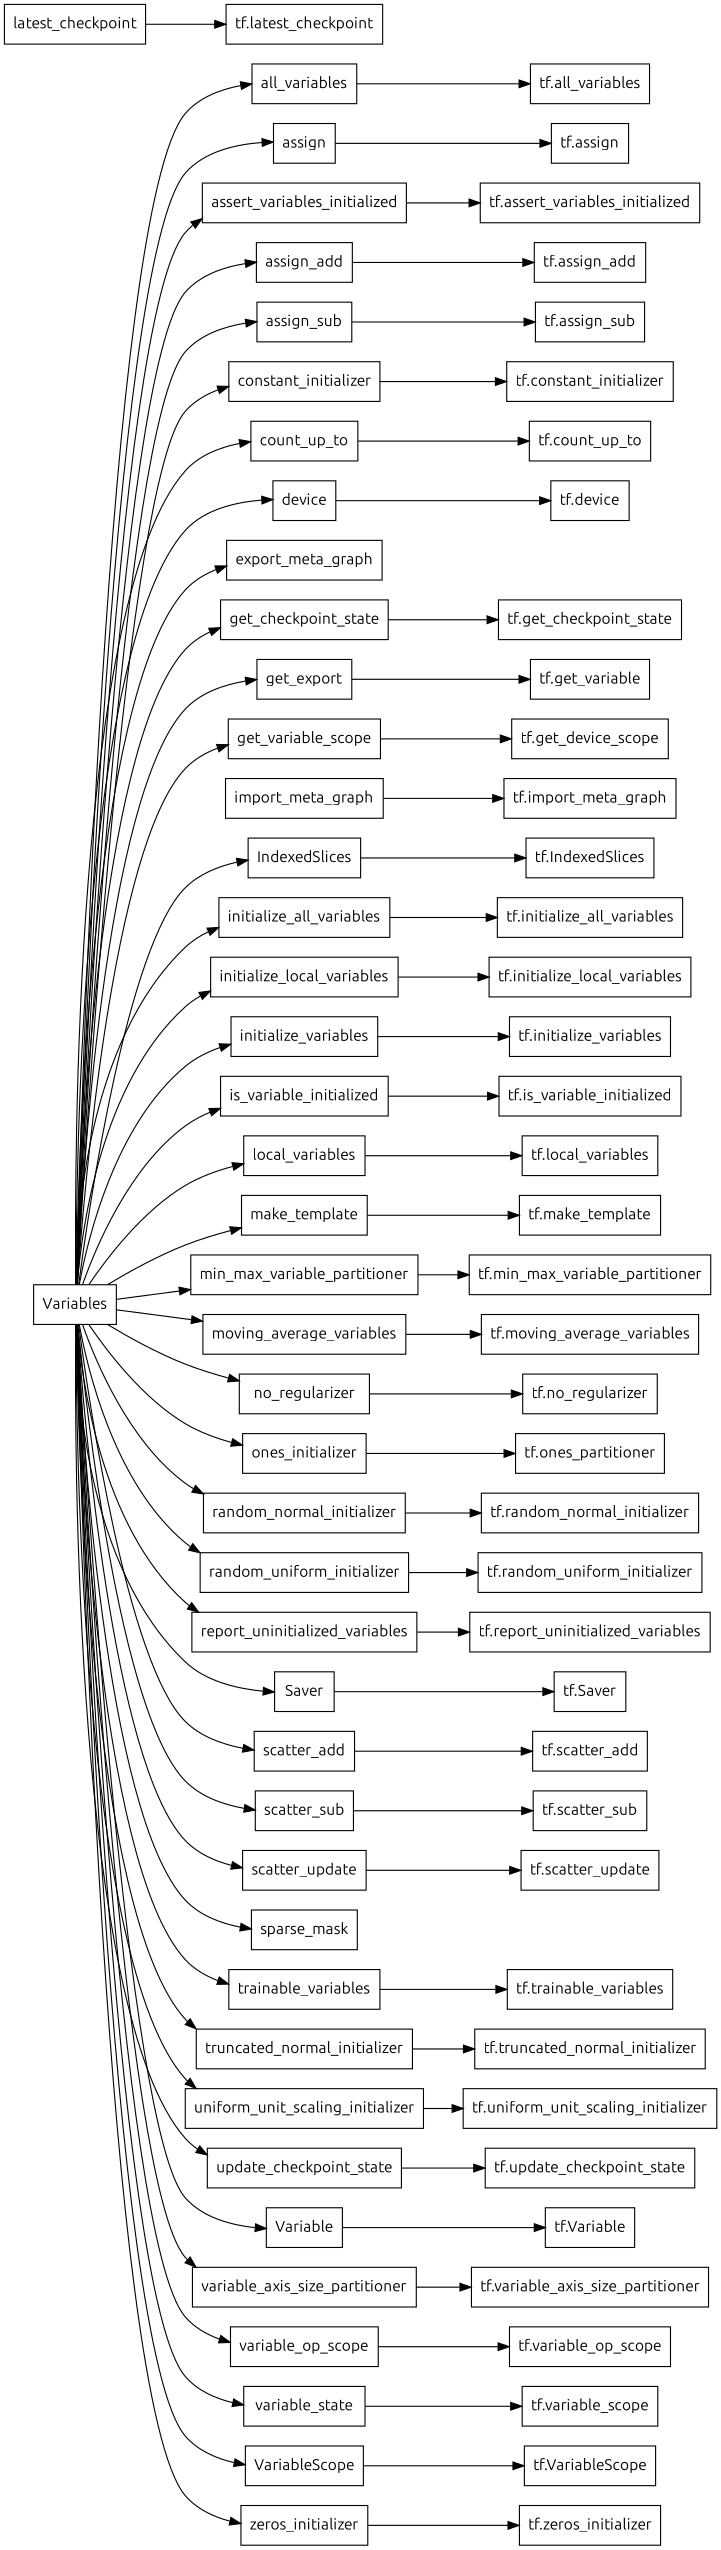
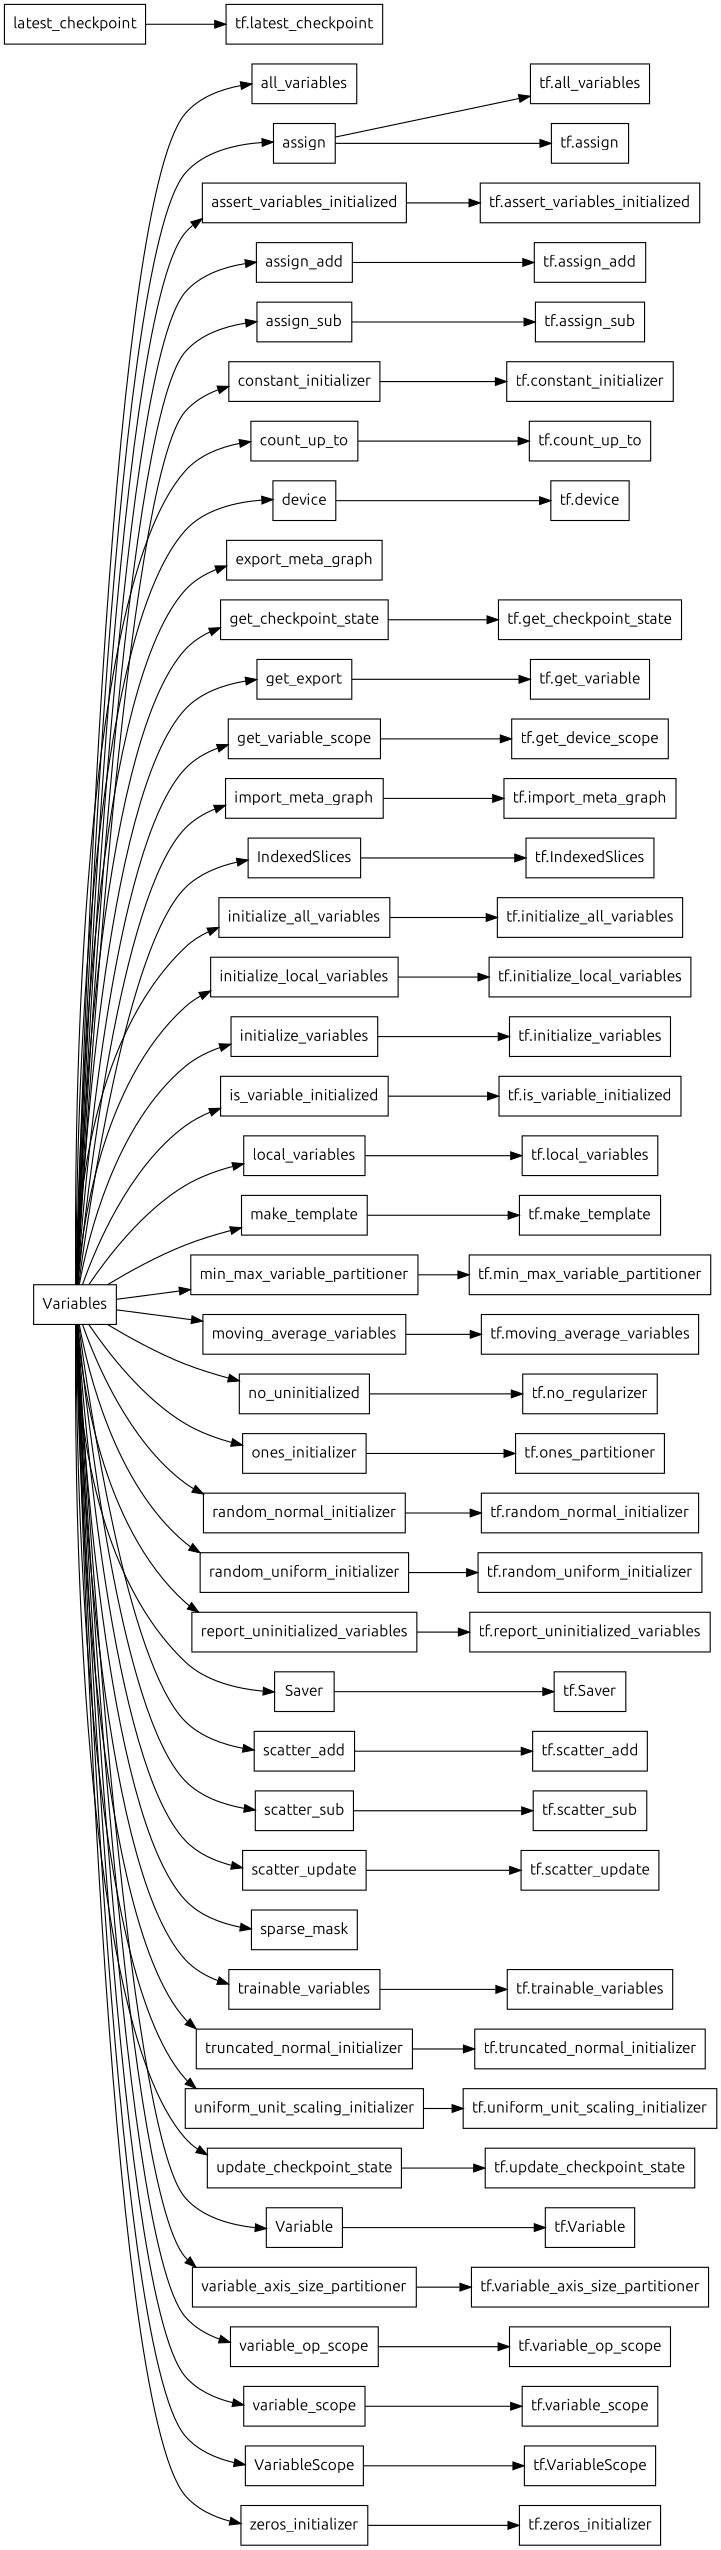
(438, 84) -> (427, 118)
none -> (114, 1033)
(304, 1394) -> (304, 1394)
(304, 2406) -> (304, 2406)
